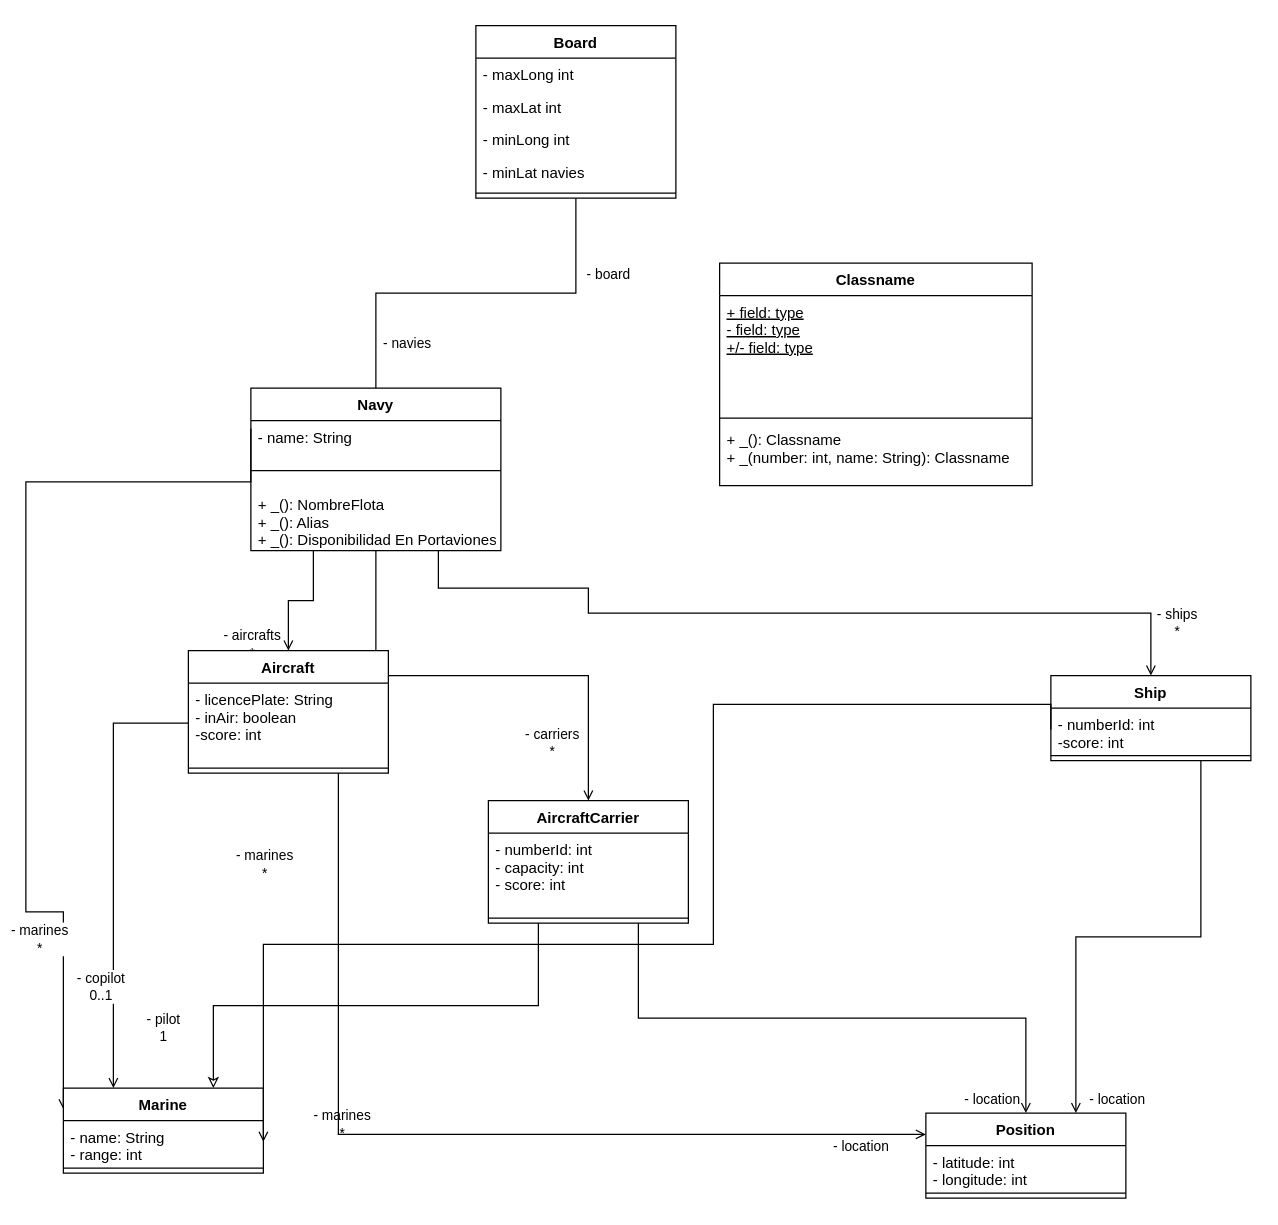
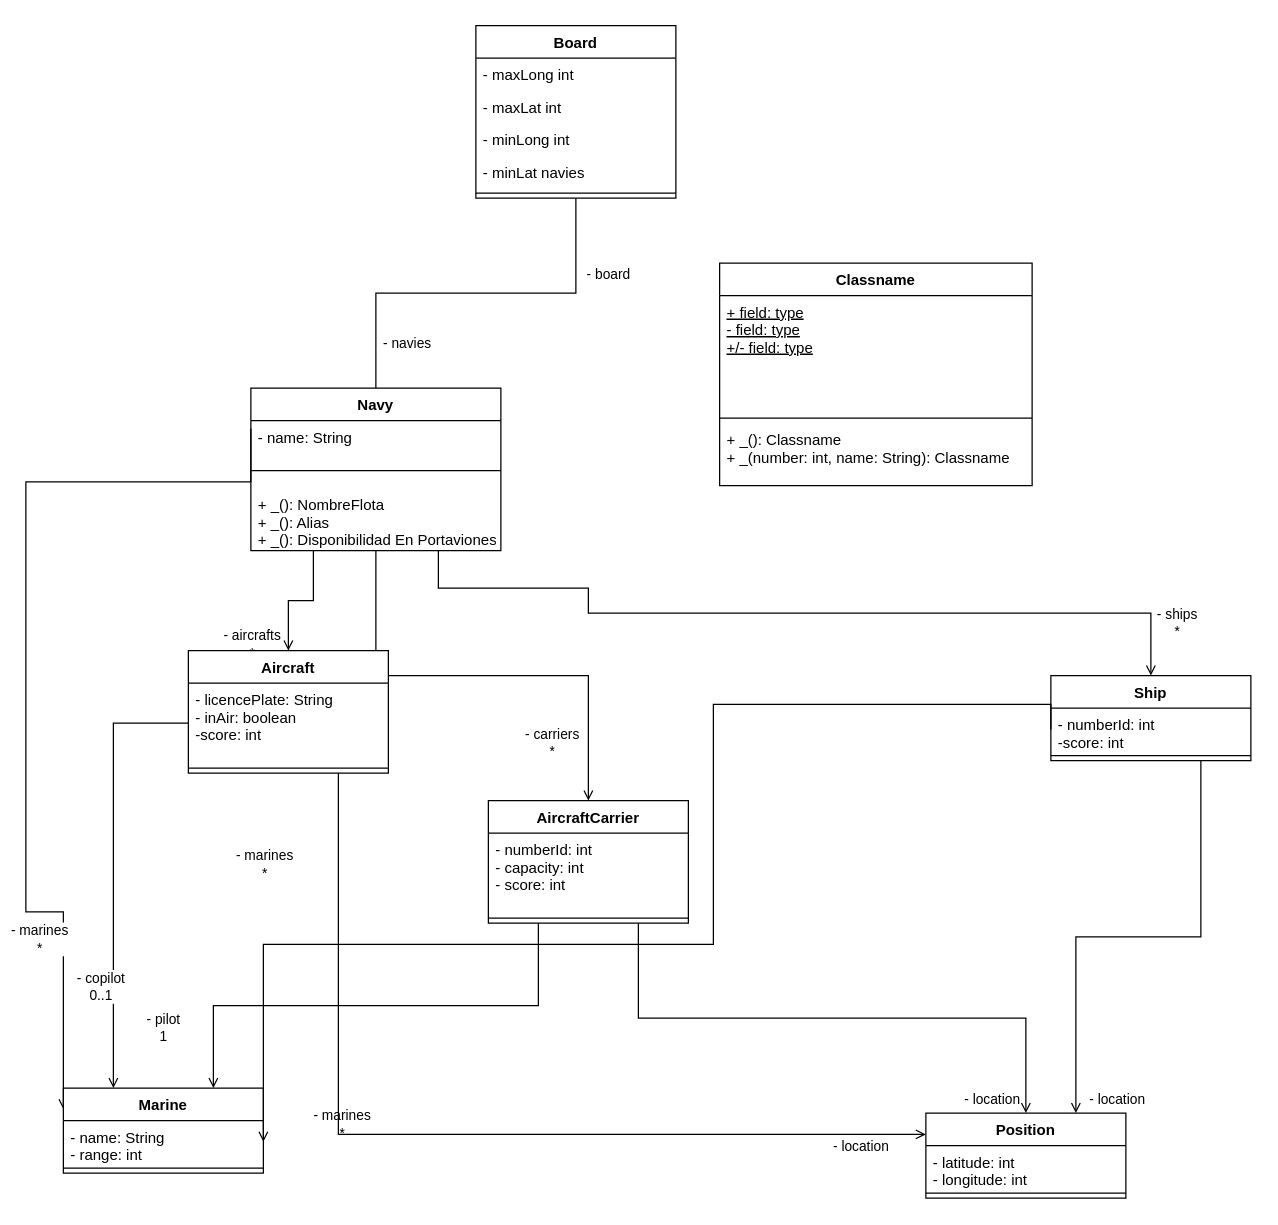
(213, 1078) -> (213, 1080)
